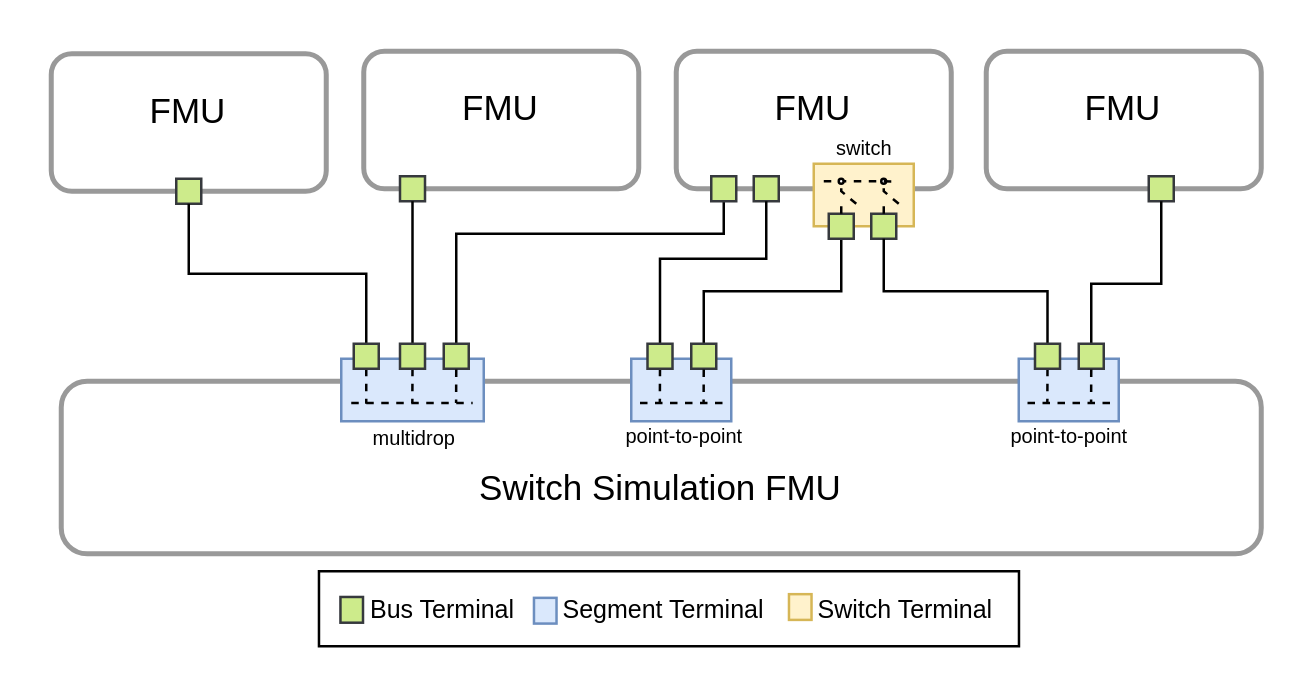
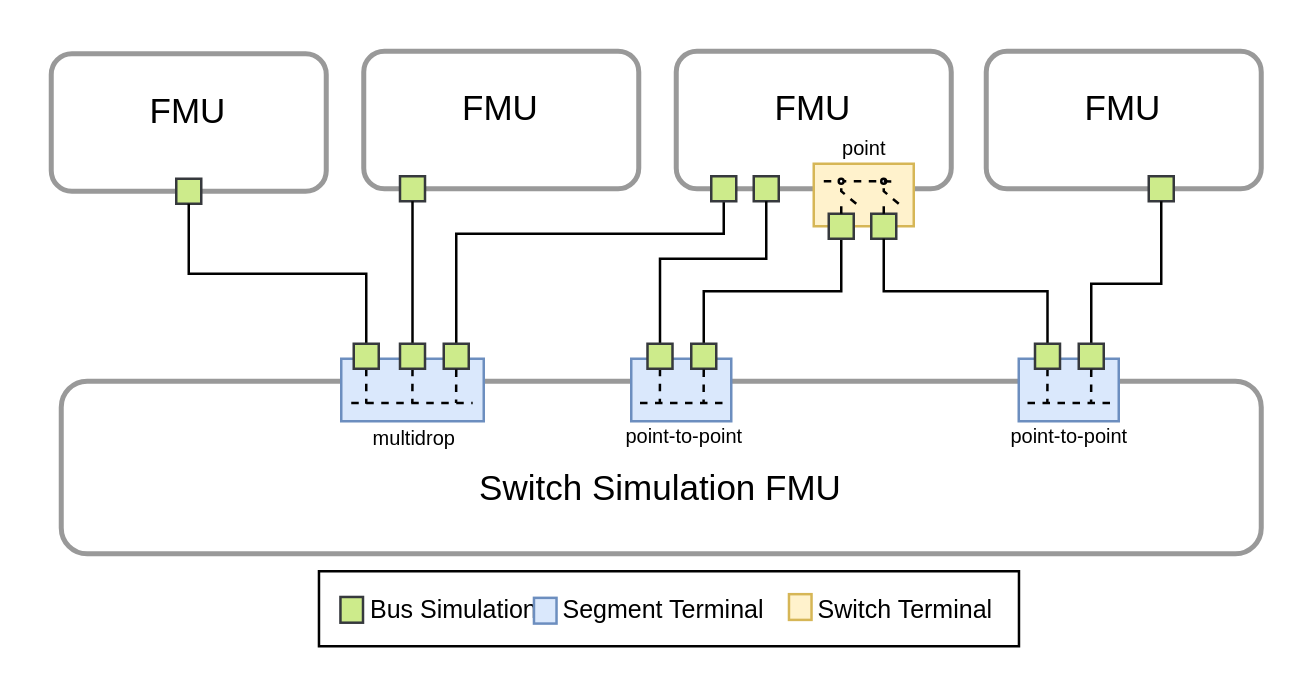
(865, 149) -> (865, 149)
(446, 609) -> (456, 609)
